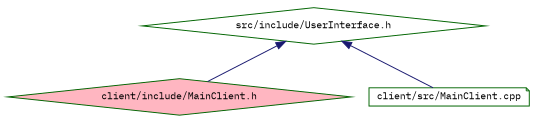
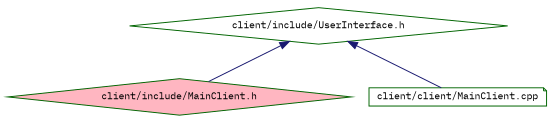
(314, 26) -> (319, 26)
(449, 97) -> (458, 97)
